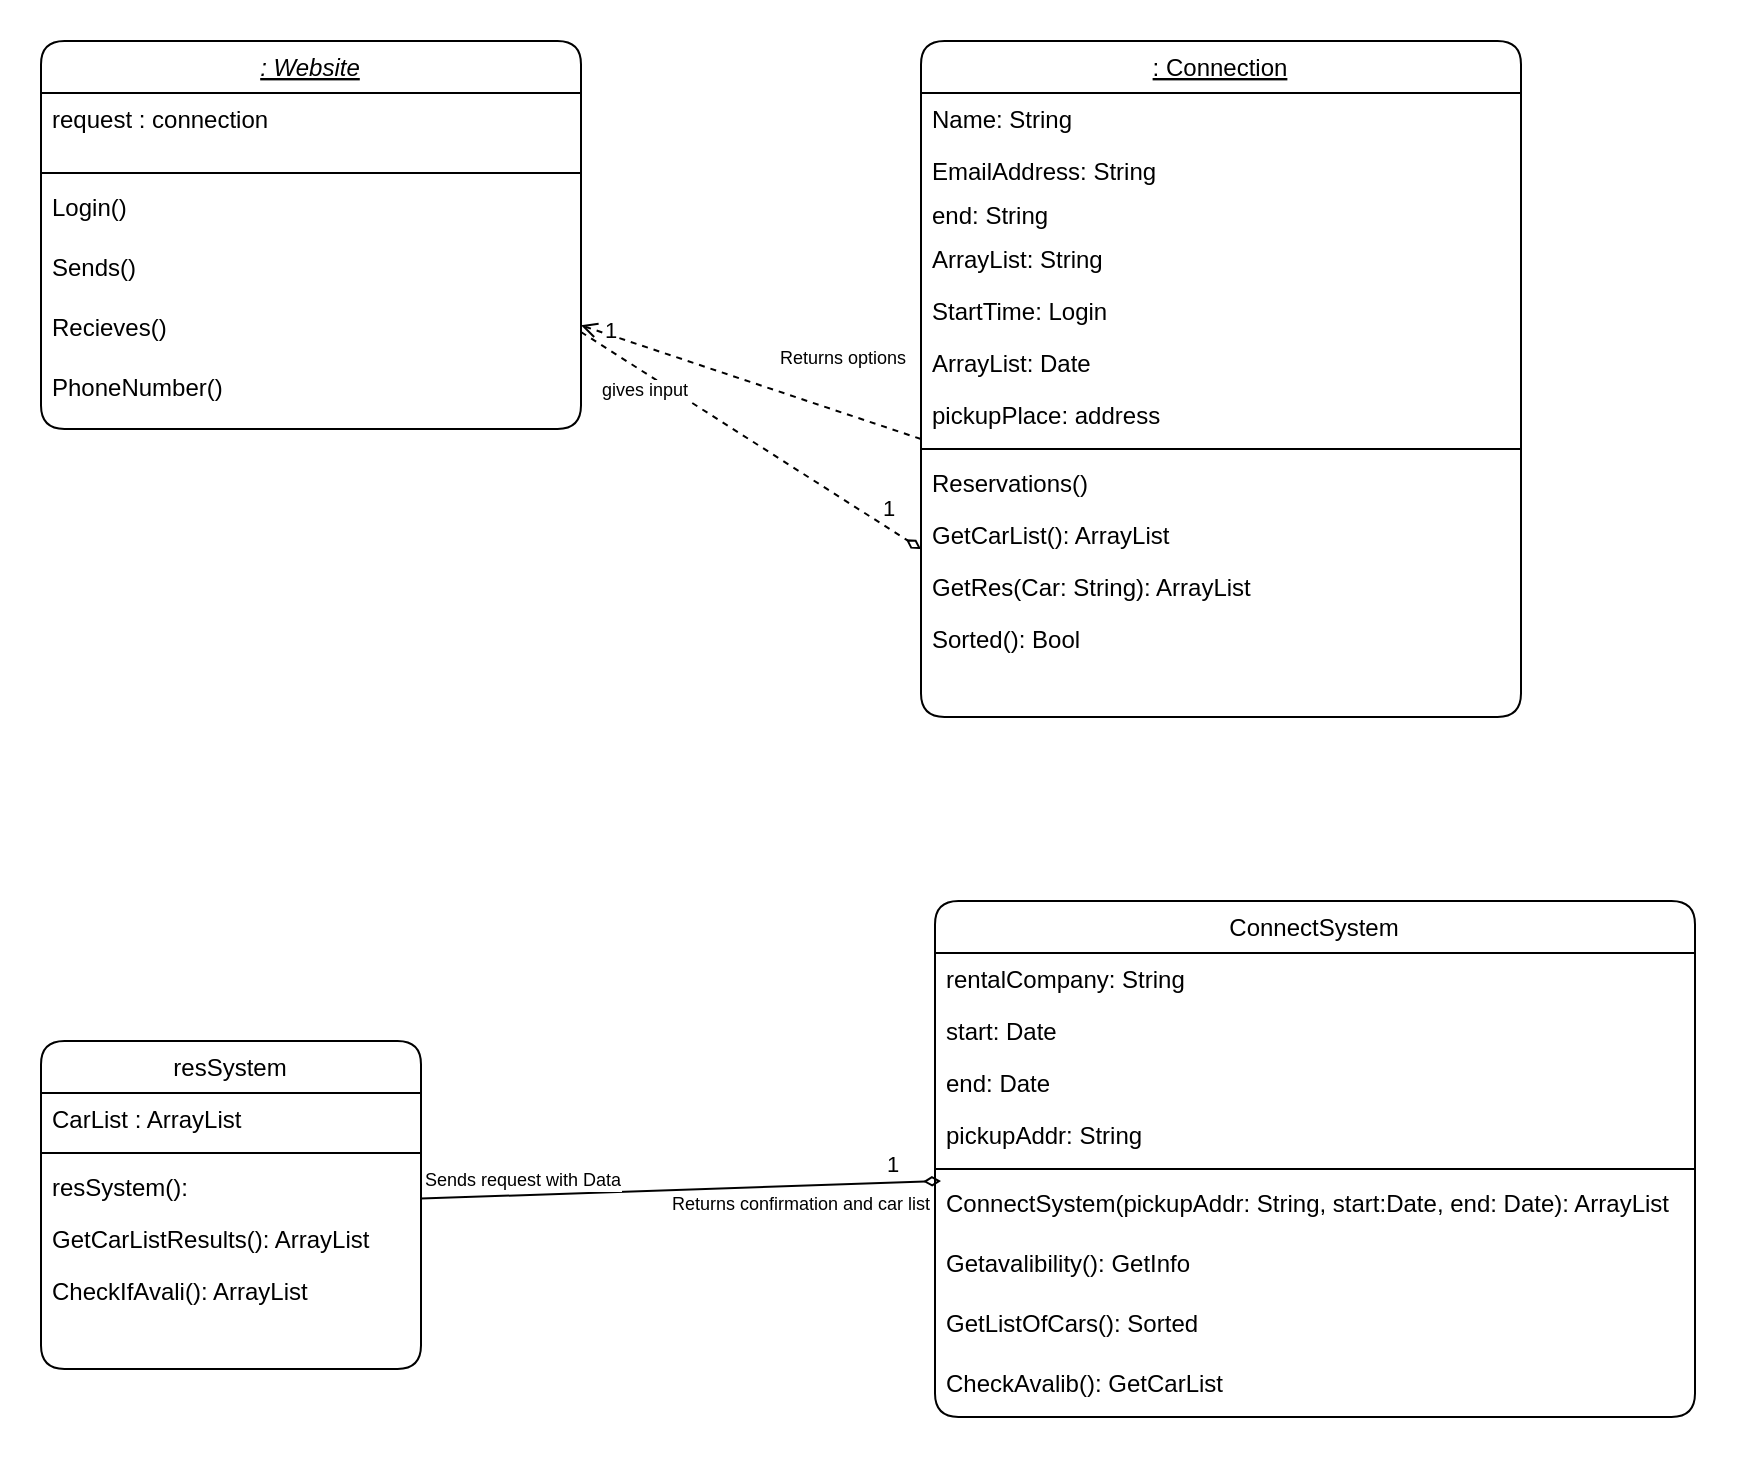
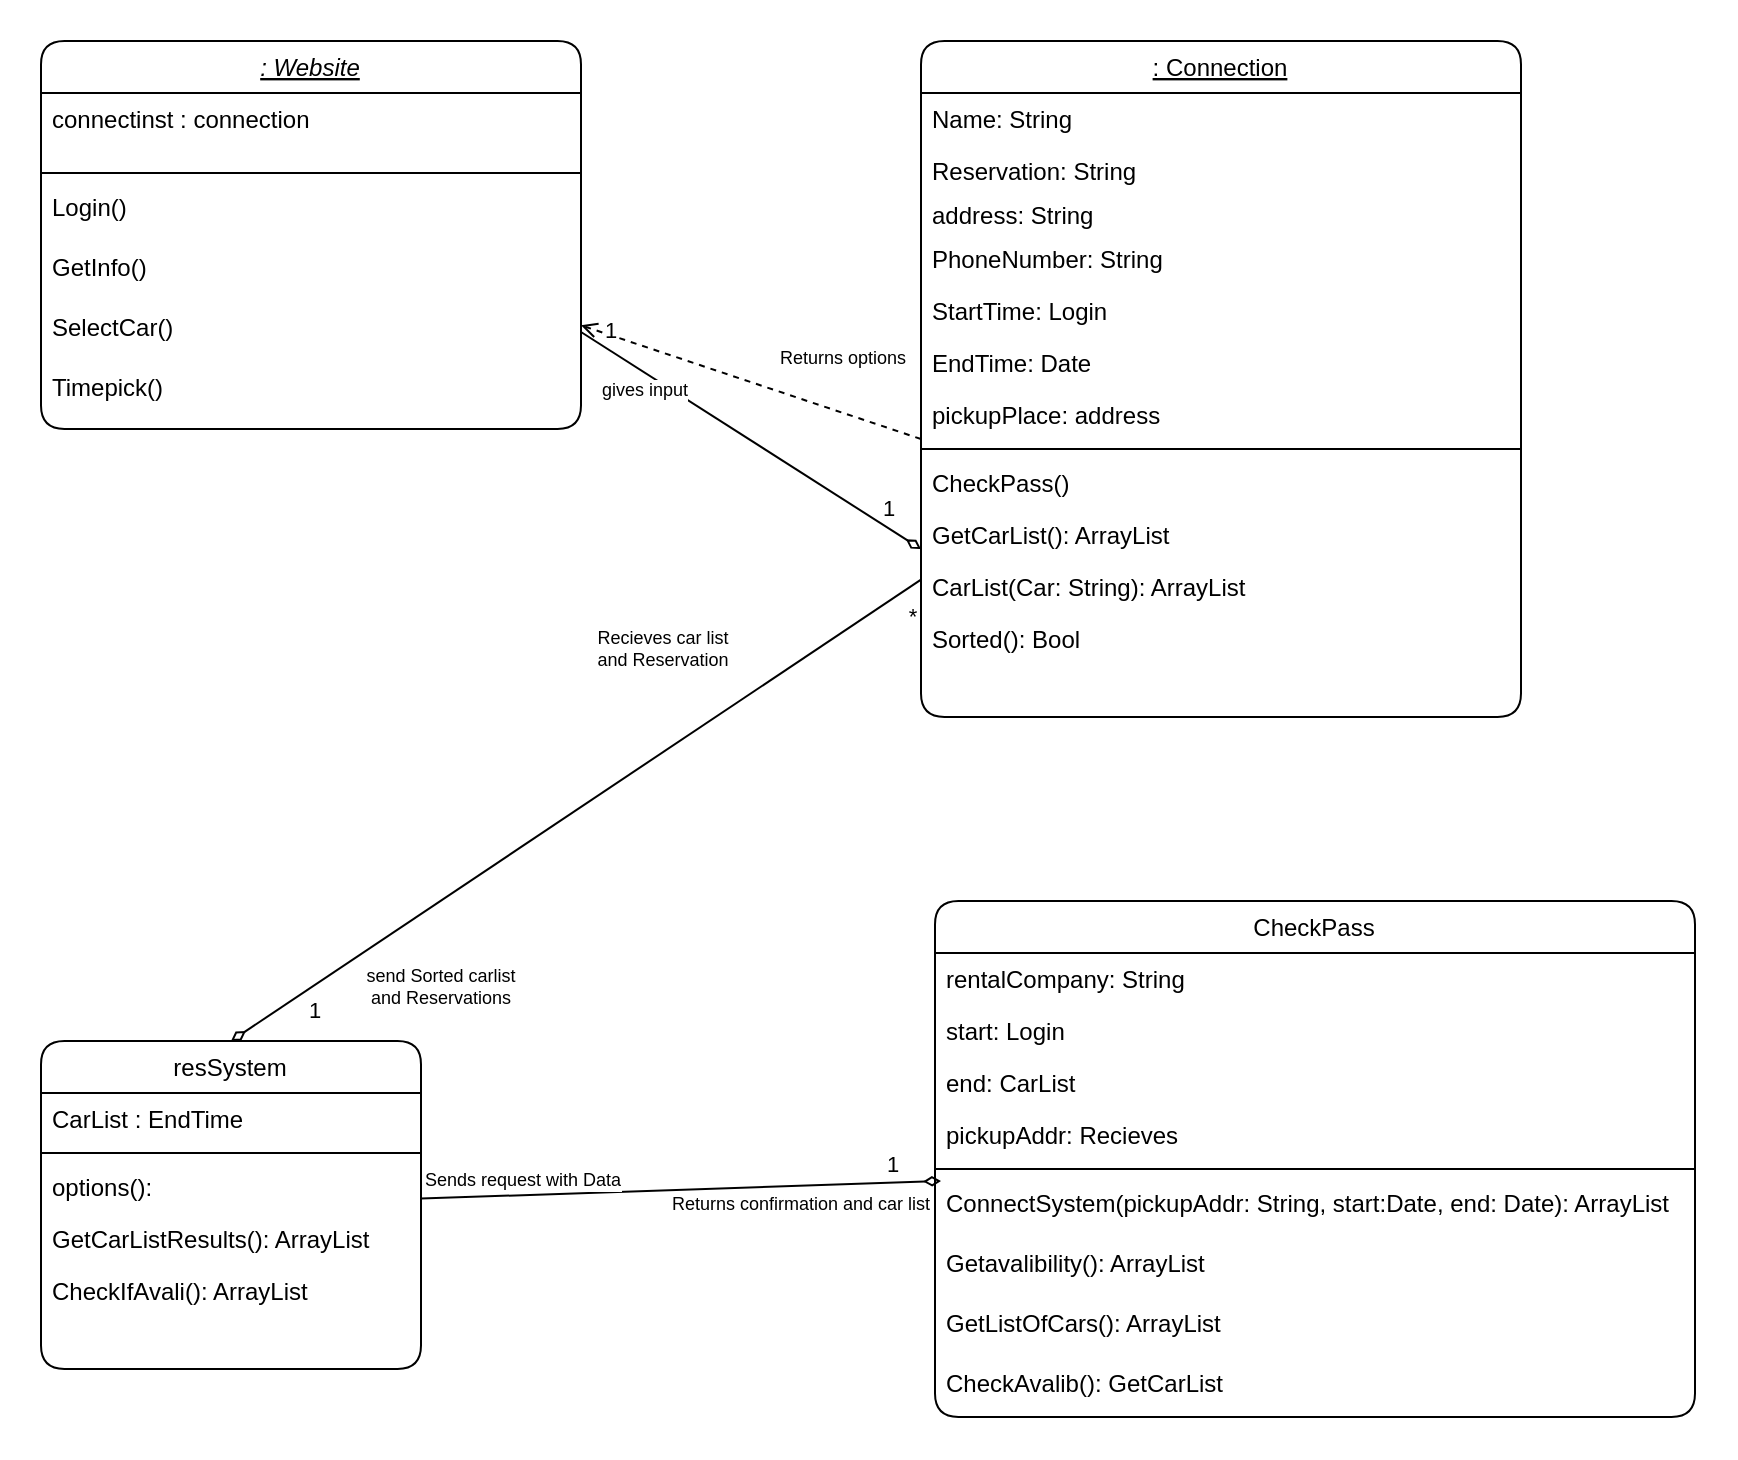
(174, 120) -> (198, 120)
(1051, 172) -> (1047, 172)
(997, 216) -> (1023, 216)
(1034, 260) -> (1050, 260)
(99, 268) -> (112, 268)
(116, 328) -> (123, 328)
(1023, 364) -> (1010, 364)
(139, 388) -> (113, 388)
(794, 468) -> (794, 468)
(1023, 484) -> (1006, 484)
(1115, 588) -> (1118, 588)
none -> (581, 807)
(1314, 928) -> (1314, 928)
(1014, 1032) -> (1017, 1032)
(1000, 1084) -> (1017, 1084)
(164, 1120) -> (151, 1120)
(1054, 1136) -> (1068, 1136)
(130, 1188) -> (113, 1188)
(1092, 1264) -> (1102, 1264)
(1091, 1324) -> (1108, 1324)
